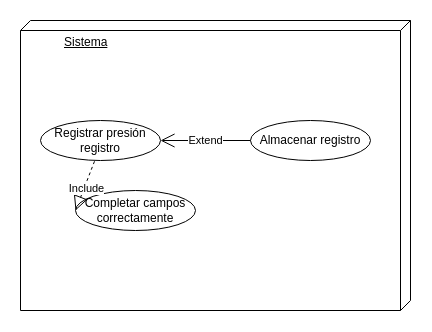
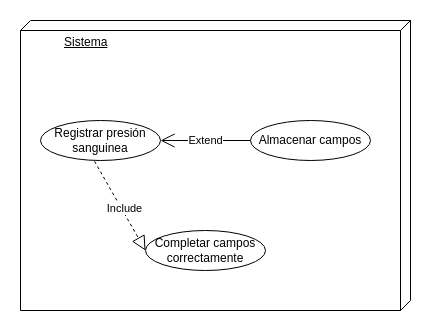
(101, 141) -> (101, 141)
(311, 141) -> (311, 141)
(136, 211) -> (206, 251)
